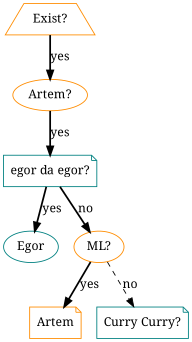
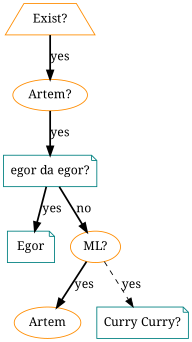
(31, 247) -> (31, 247)
(130, 285) -> (131, 285)
(55, 323) -> (48, 323)
